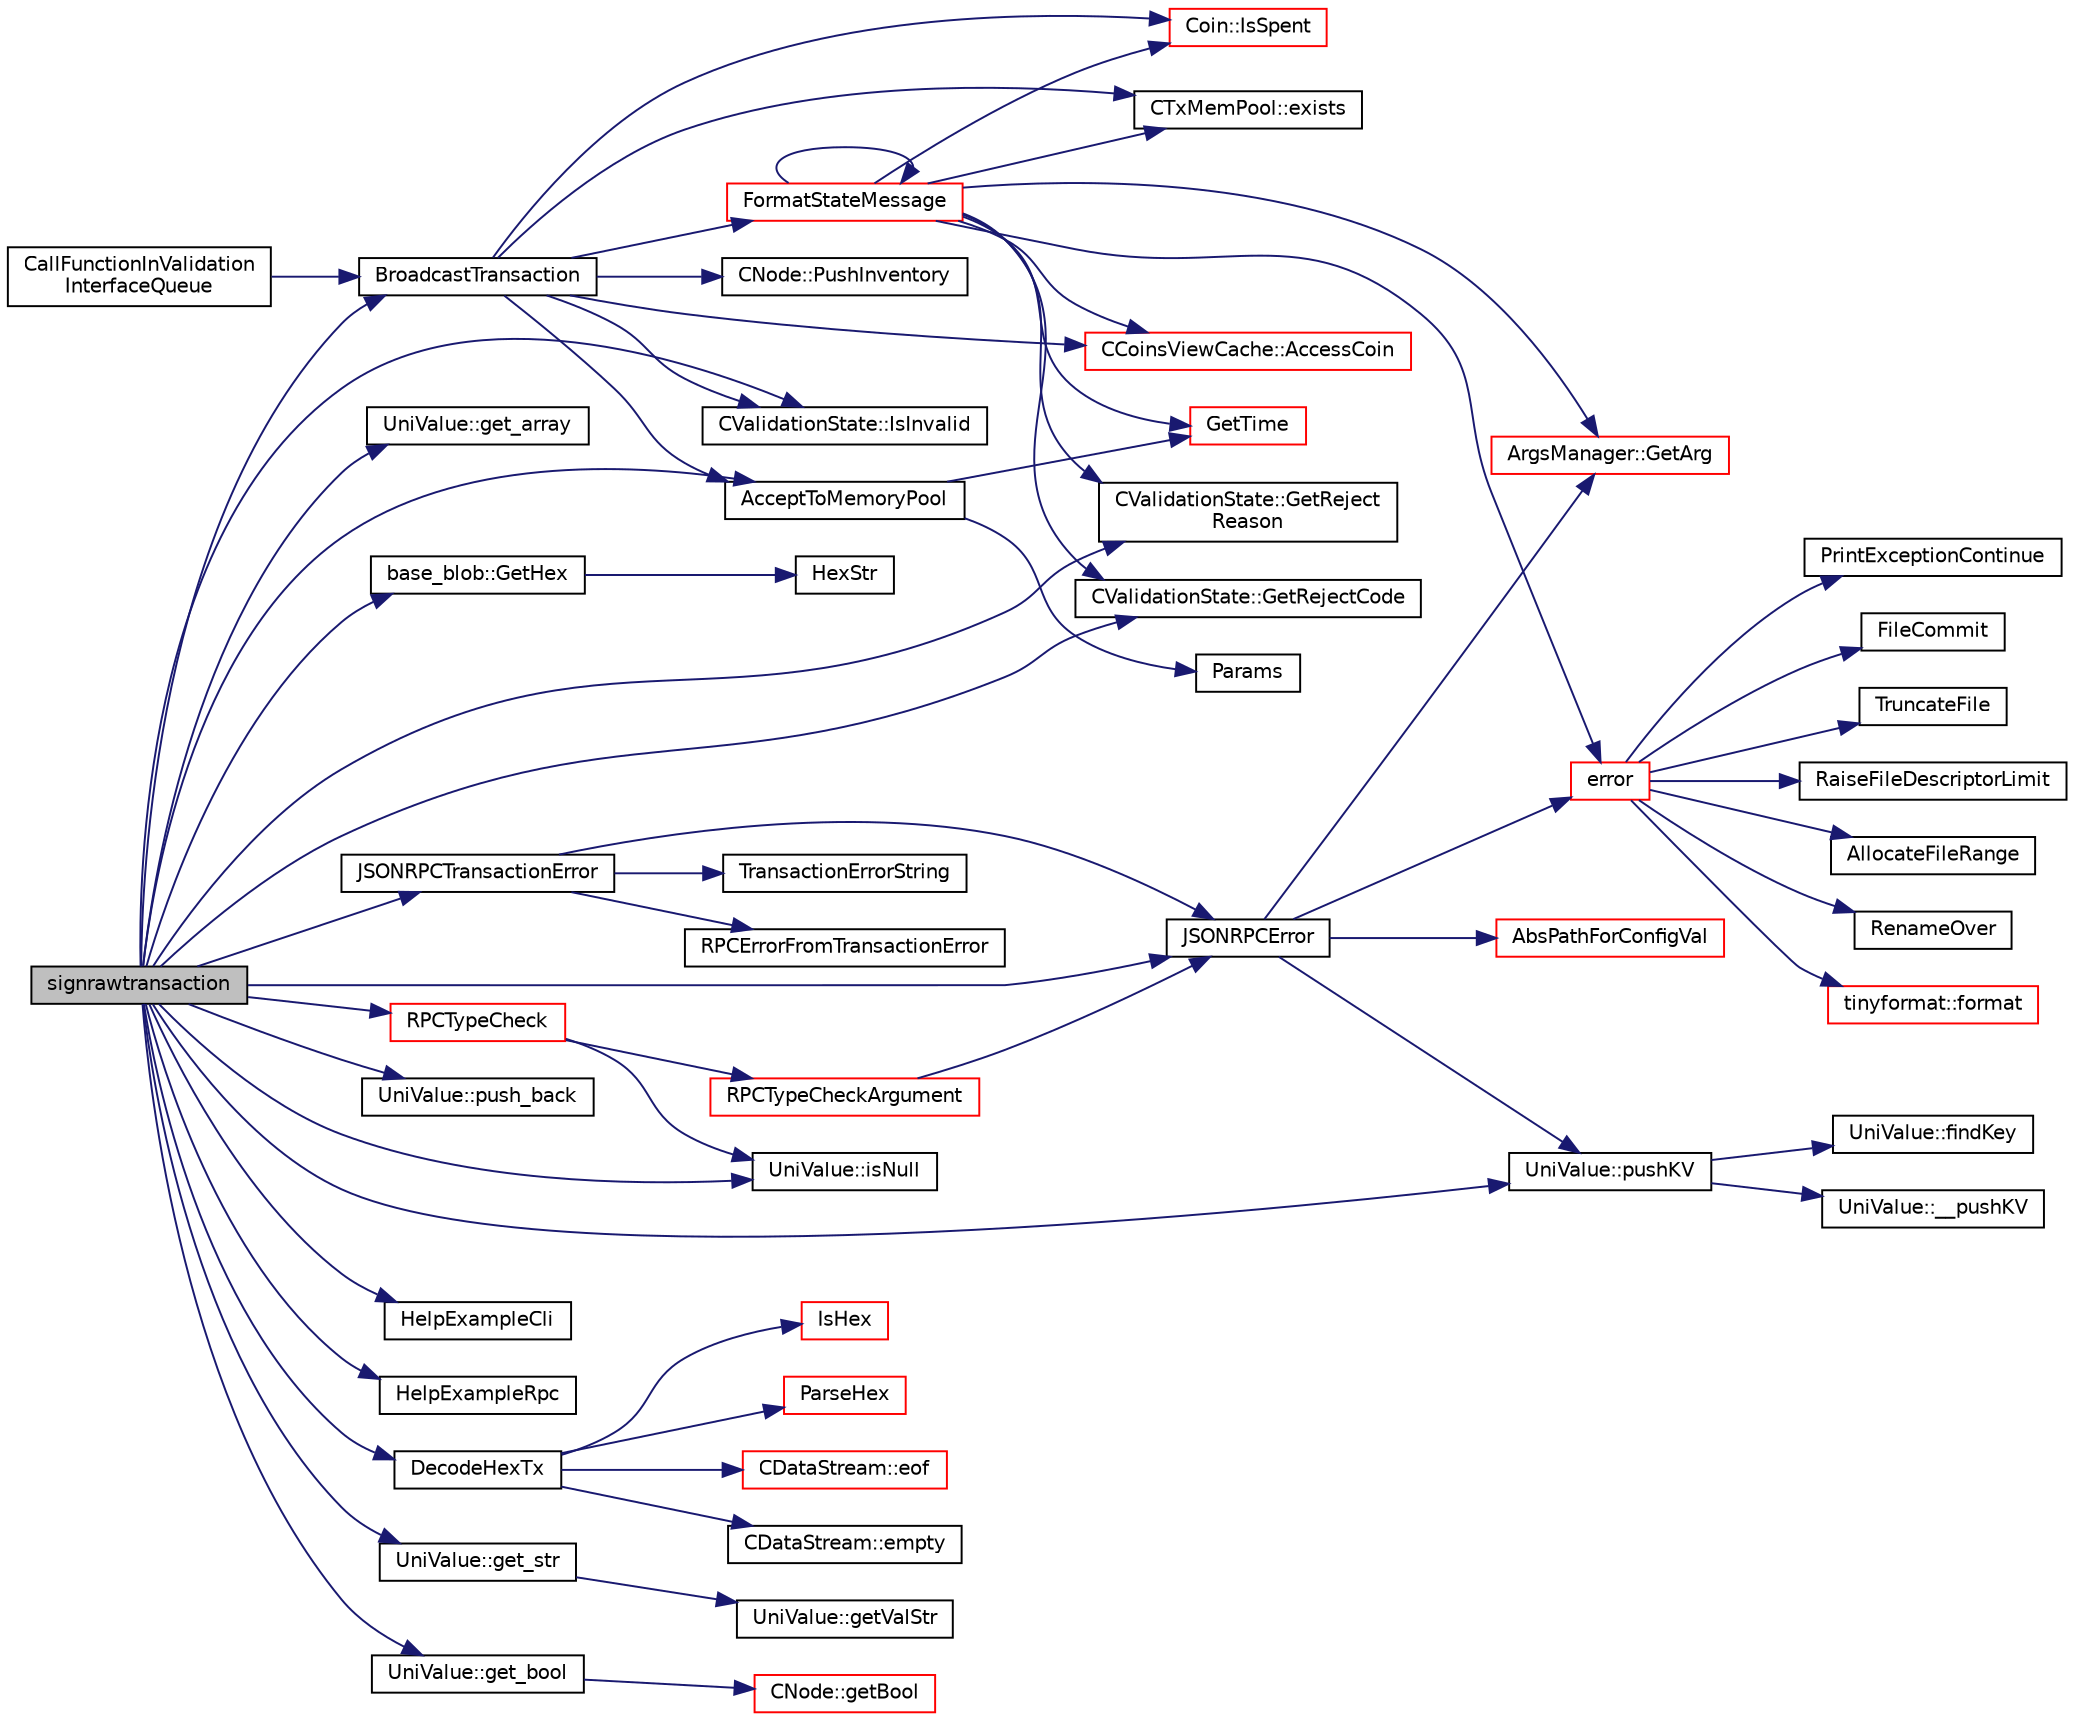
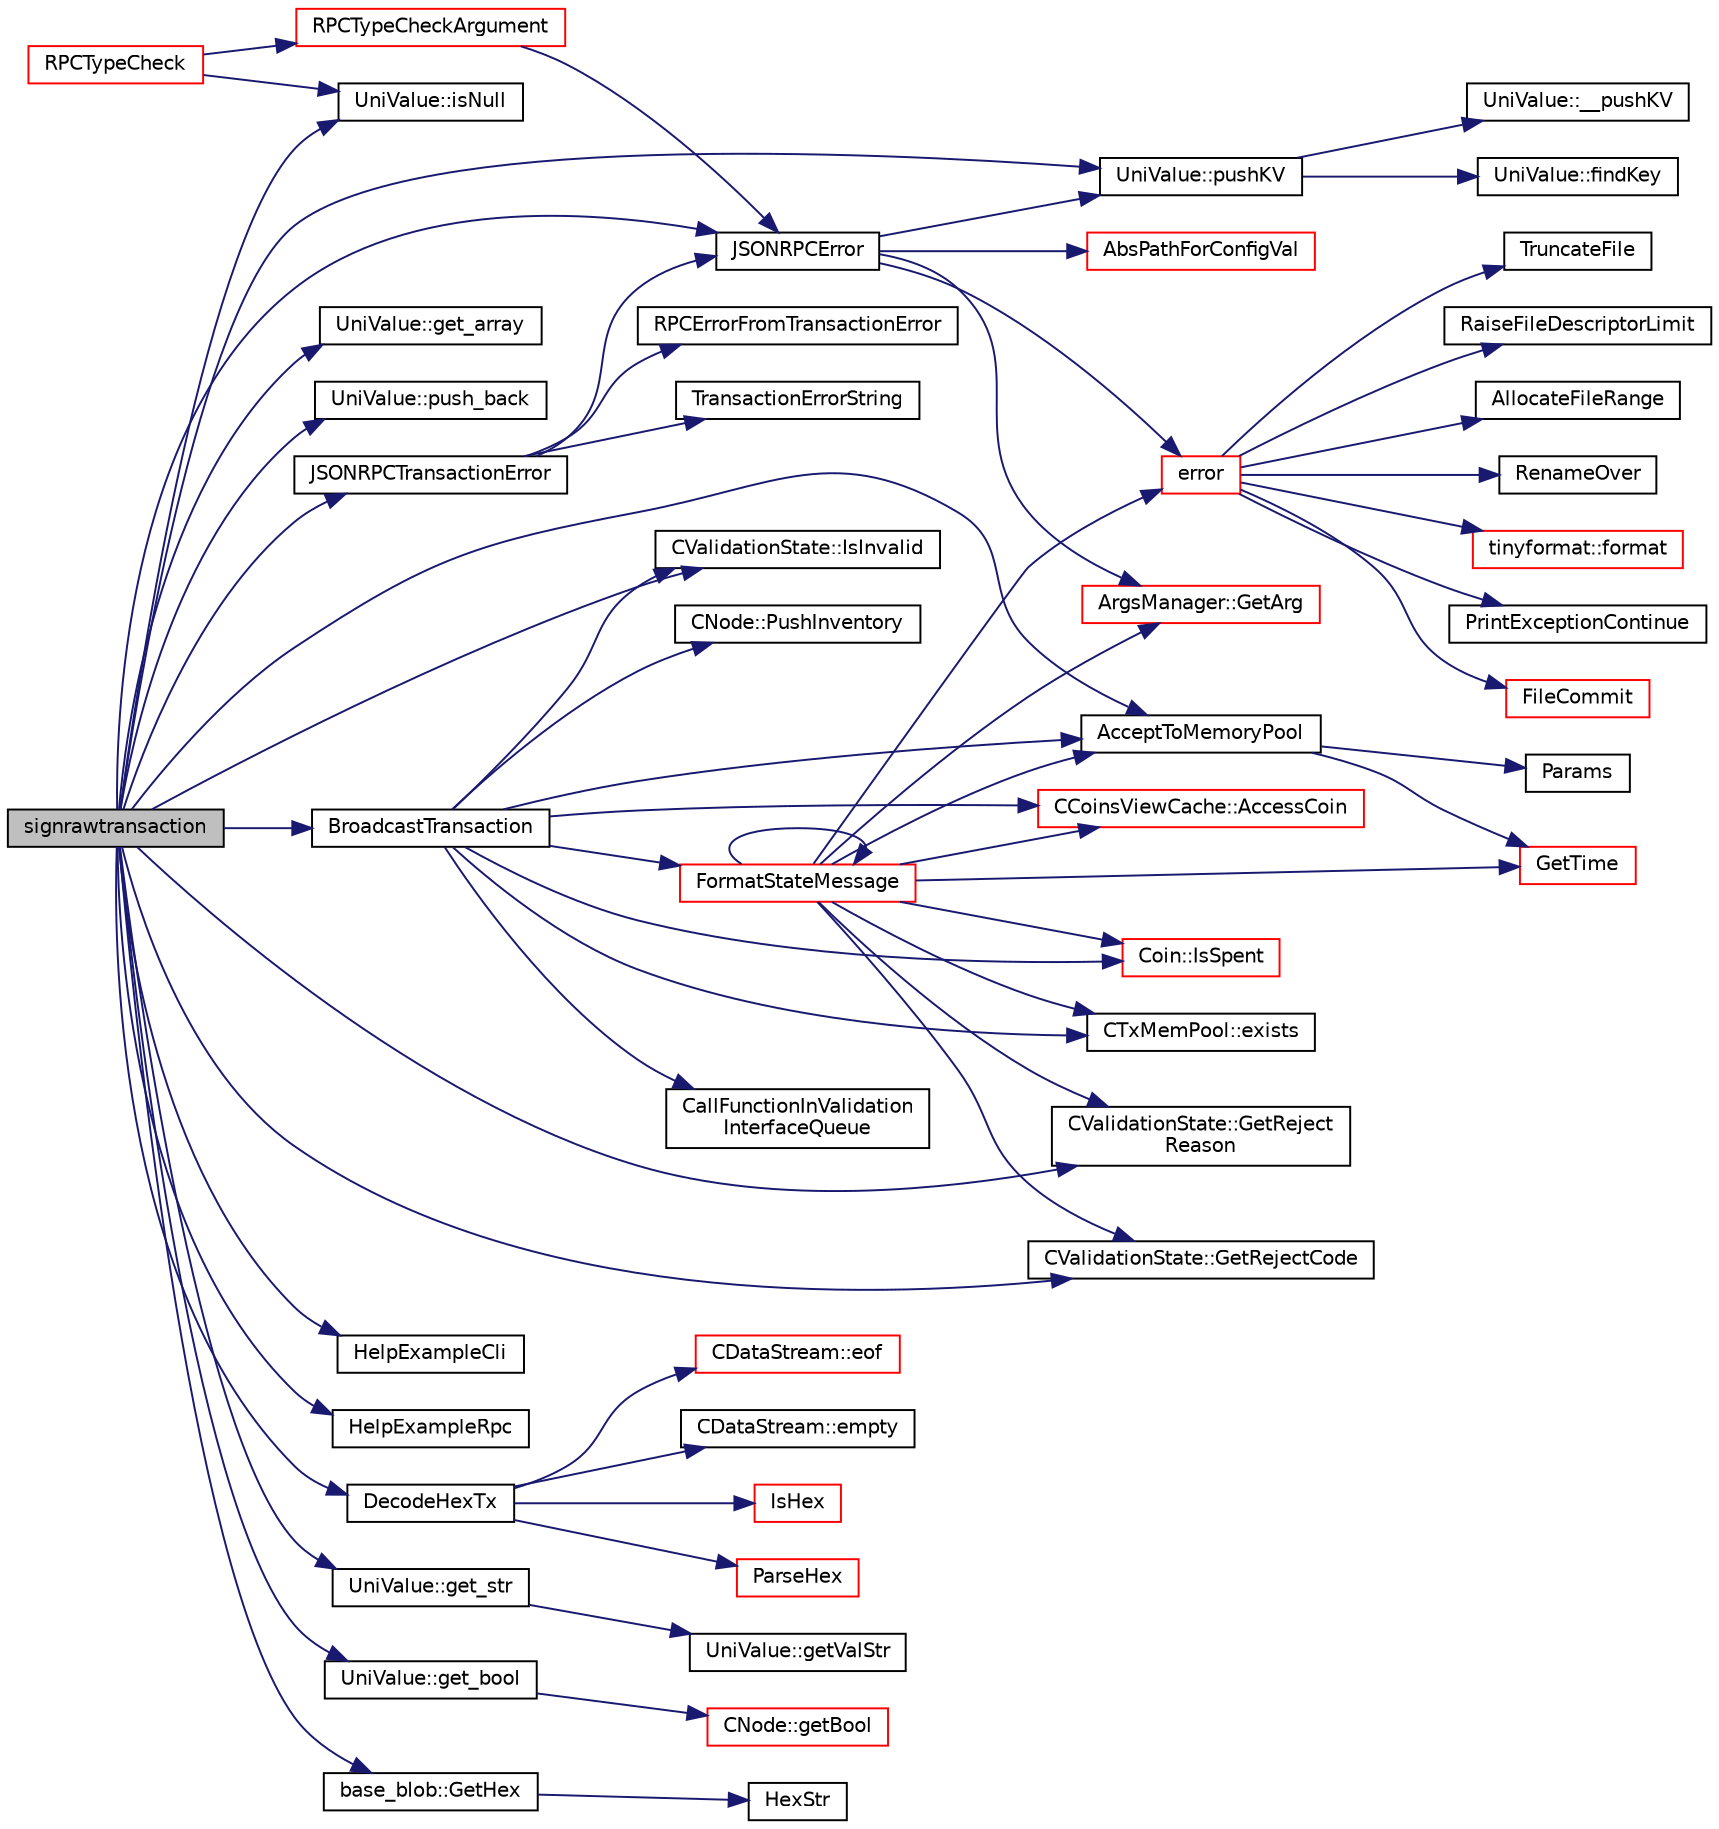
(305, 277) -> (546, 978)
(1933, 632) -> (1578, 699)
none -> (975, 792)
(309, 1004) -> none
